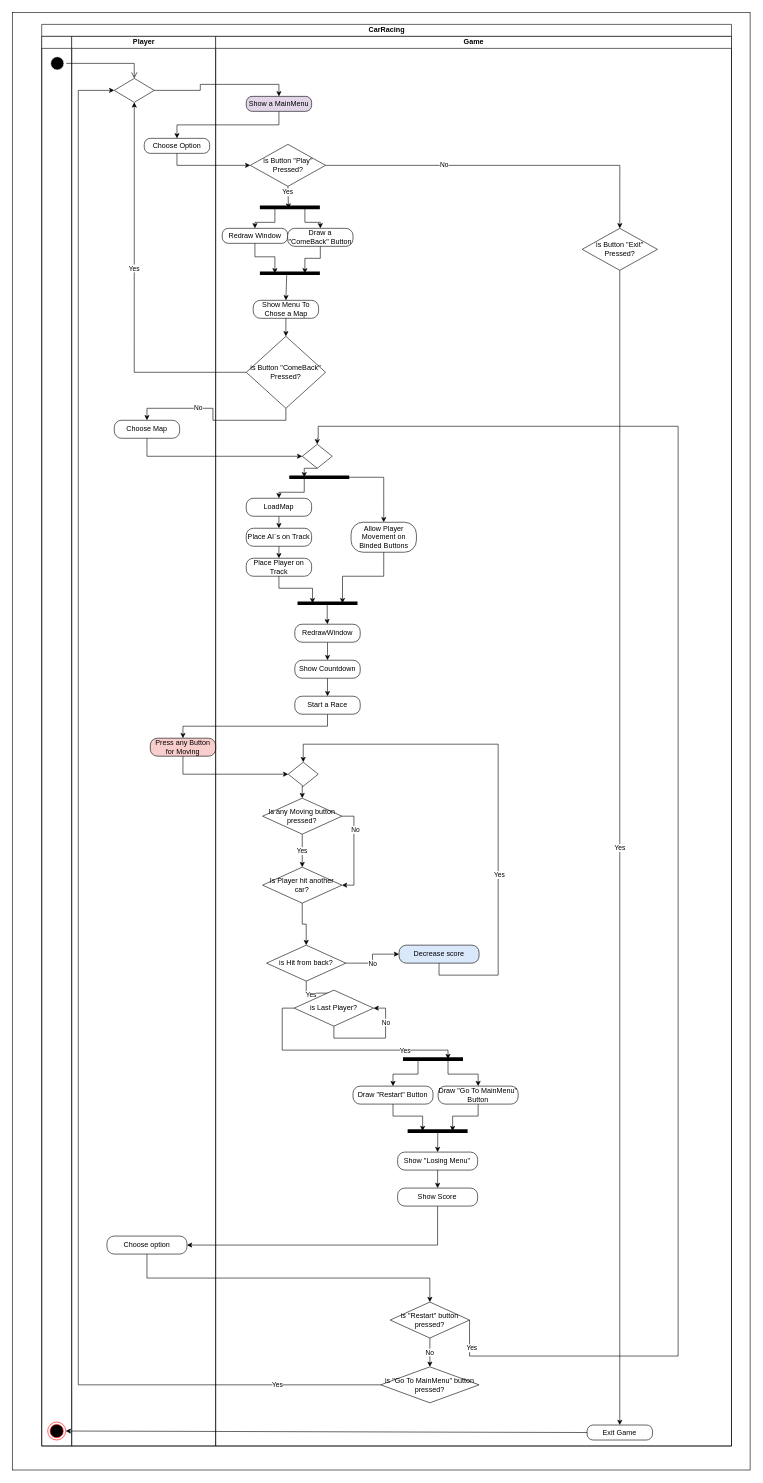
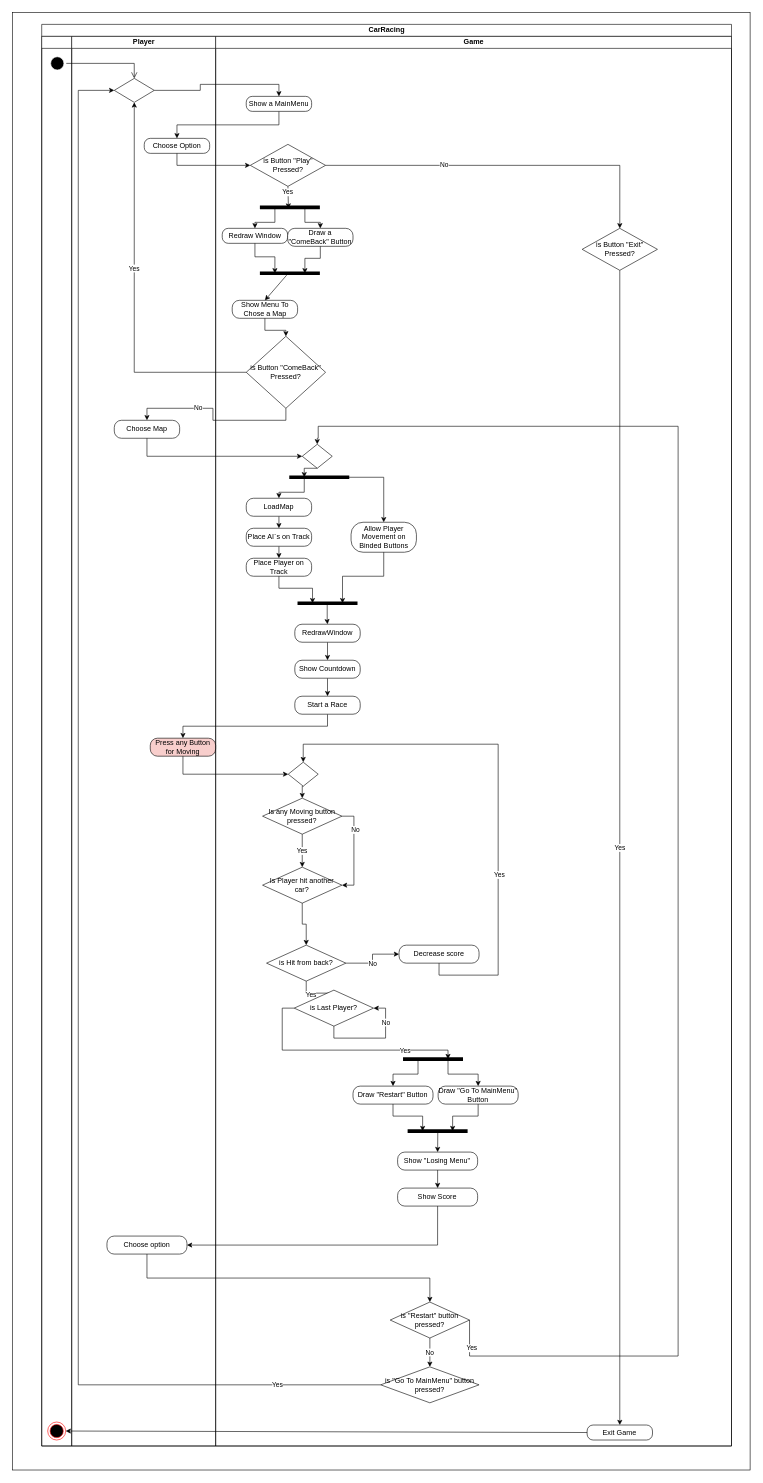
(279, 104) -> (279, 104)
(286, 309) -> (265, 309)
(439, 954) -> (439, 954)
